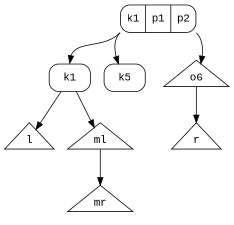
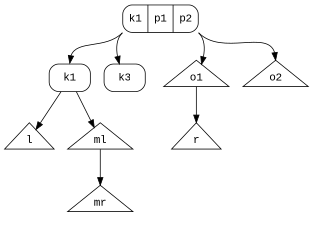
(125, 78) -> (125, 78)
(196, 78) -> (196, 78)
none -> (276, 78)
